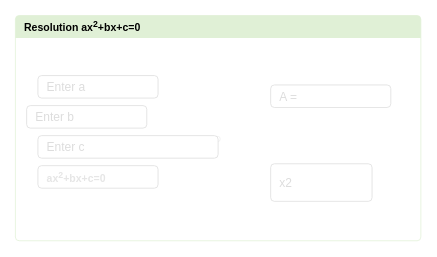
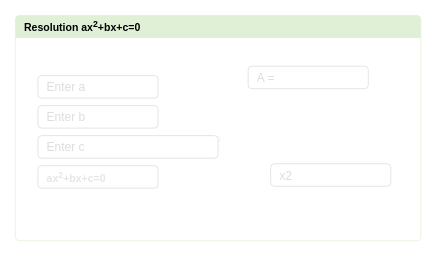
(330, 96) -> (308, 77)
(87, 117) -> (98, 117)
(321, 182) -> (330, 175)
